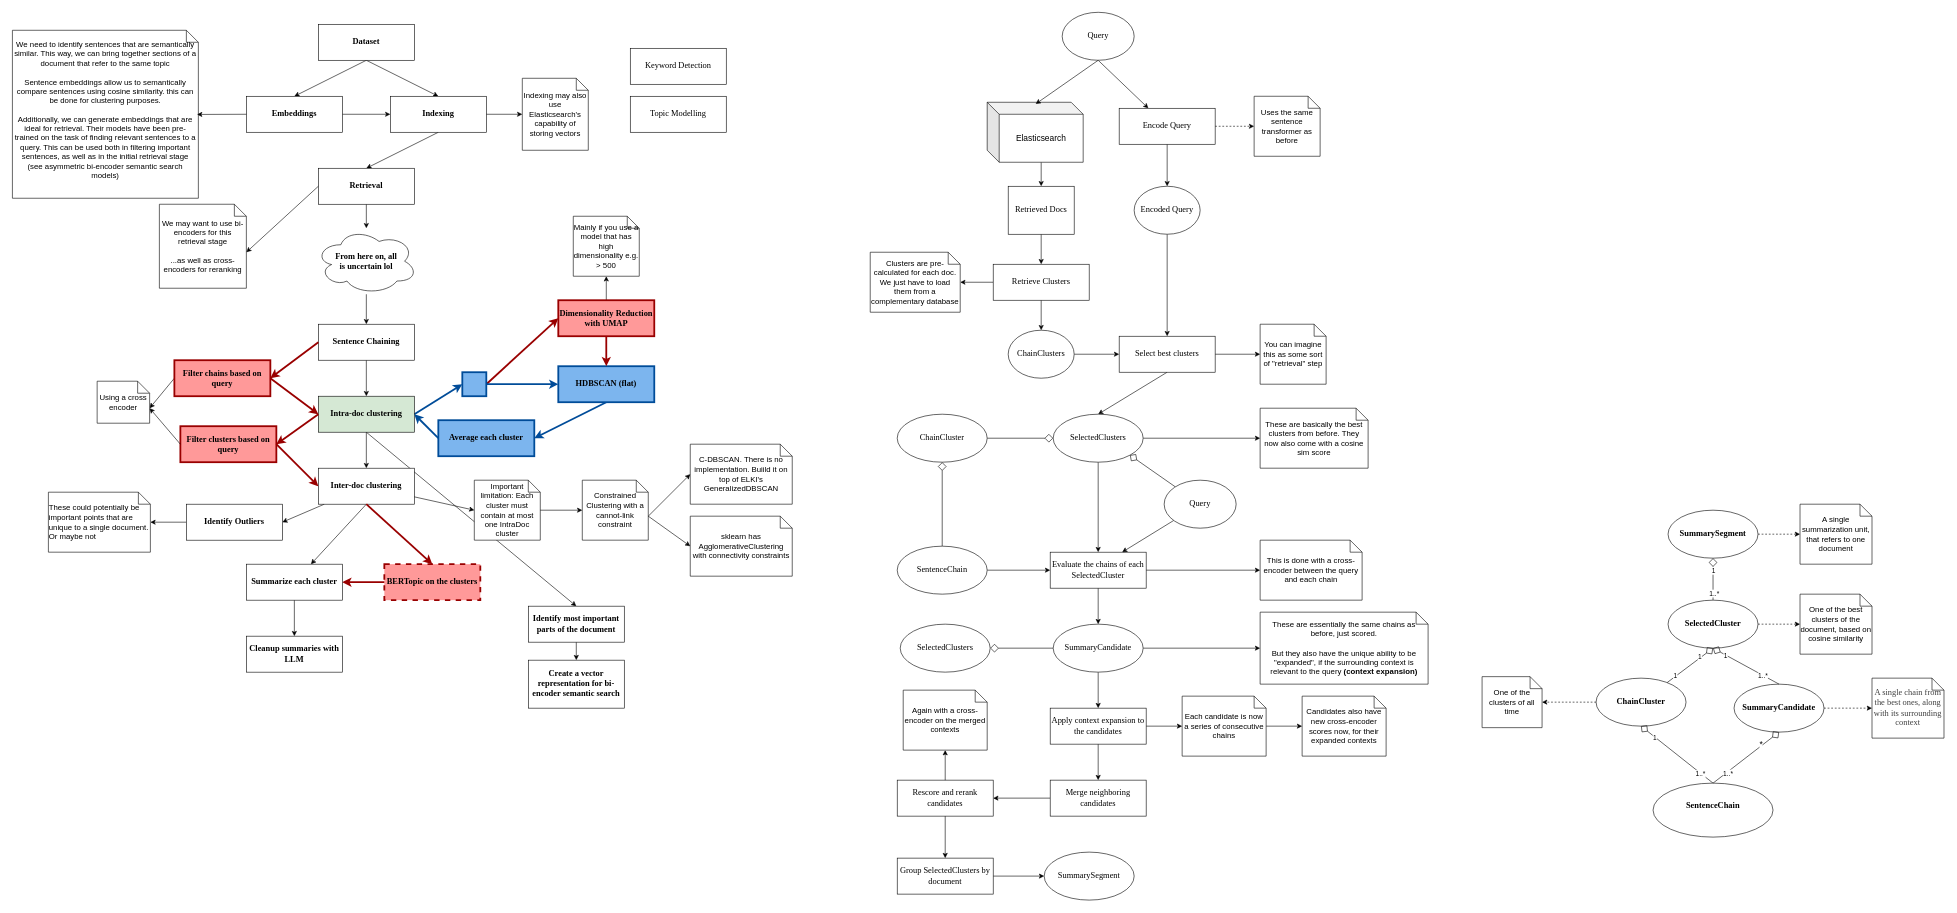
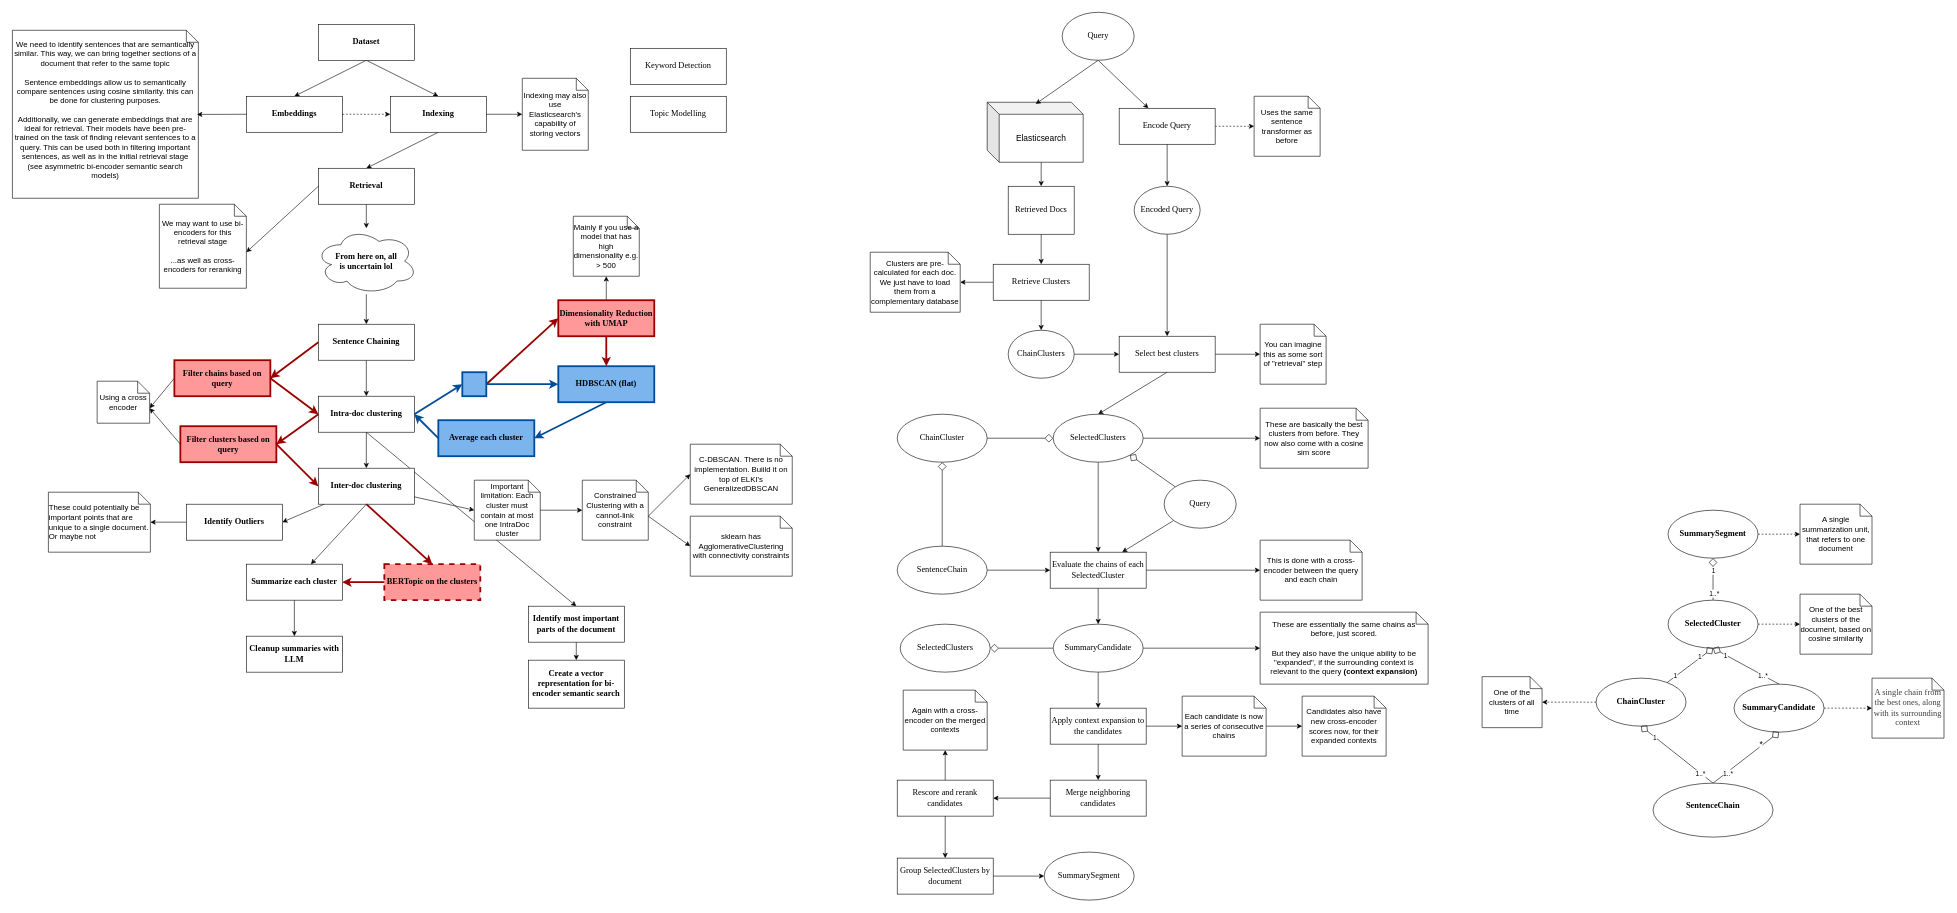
(364, 114) -> (364, 114)
(366, 414) -> (366, 414)
